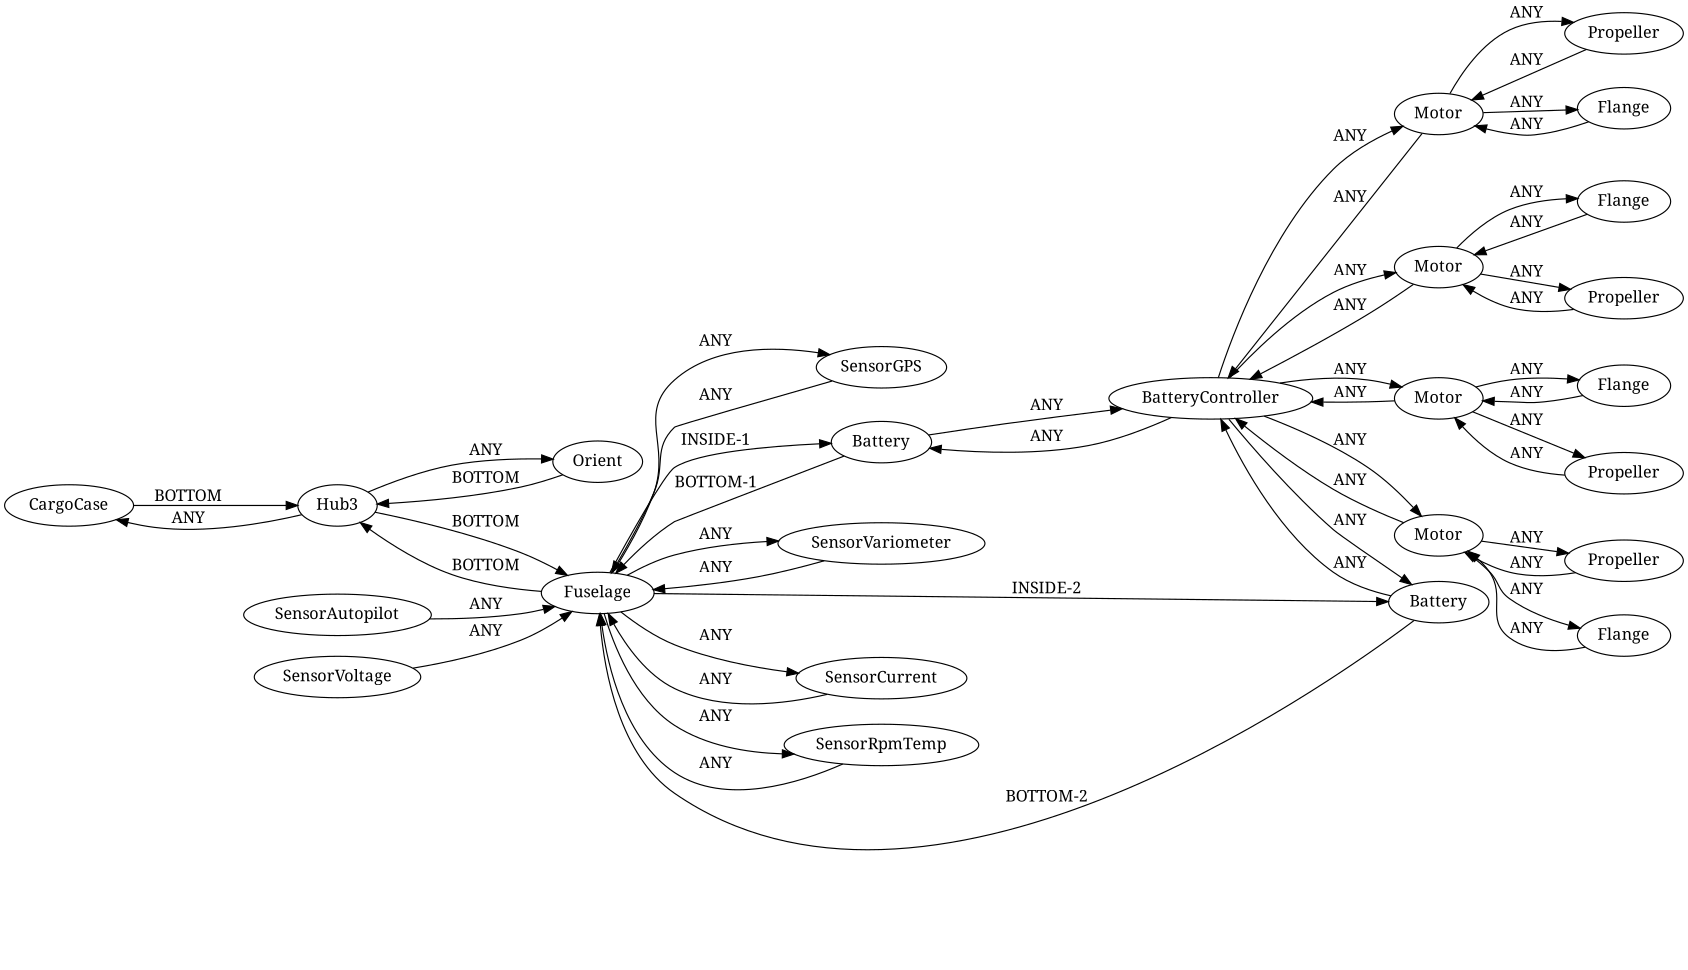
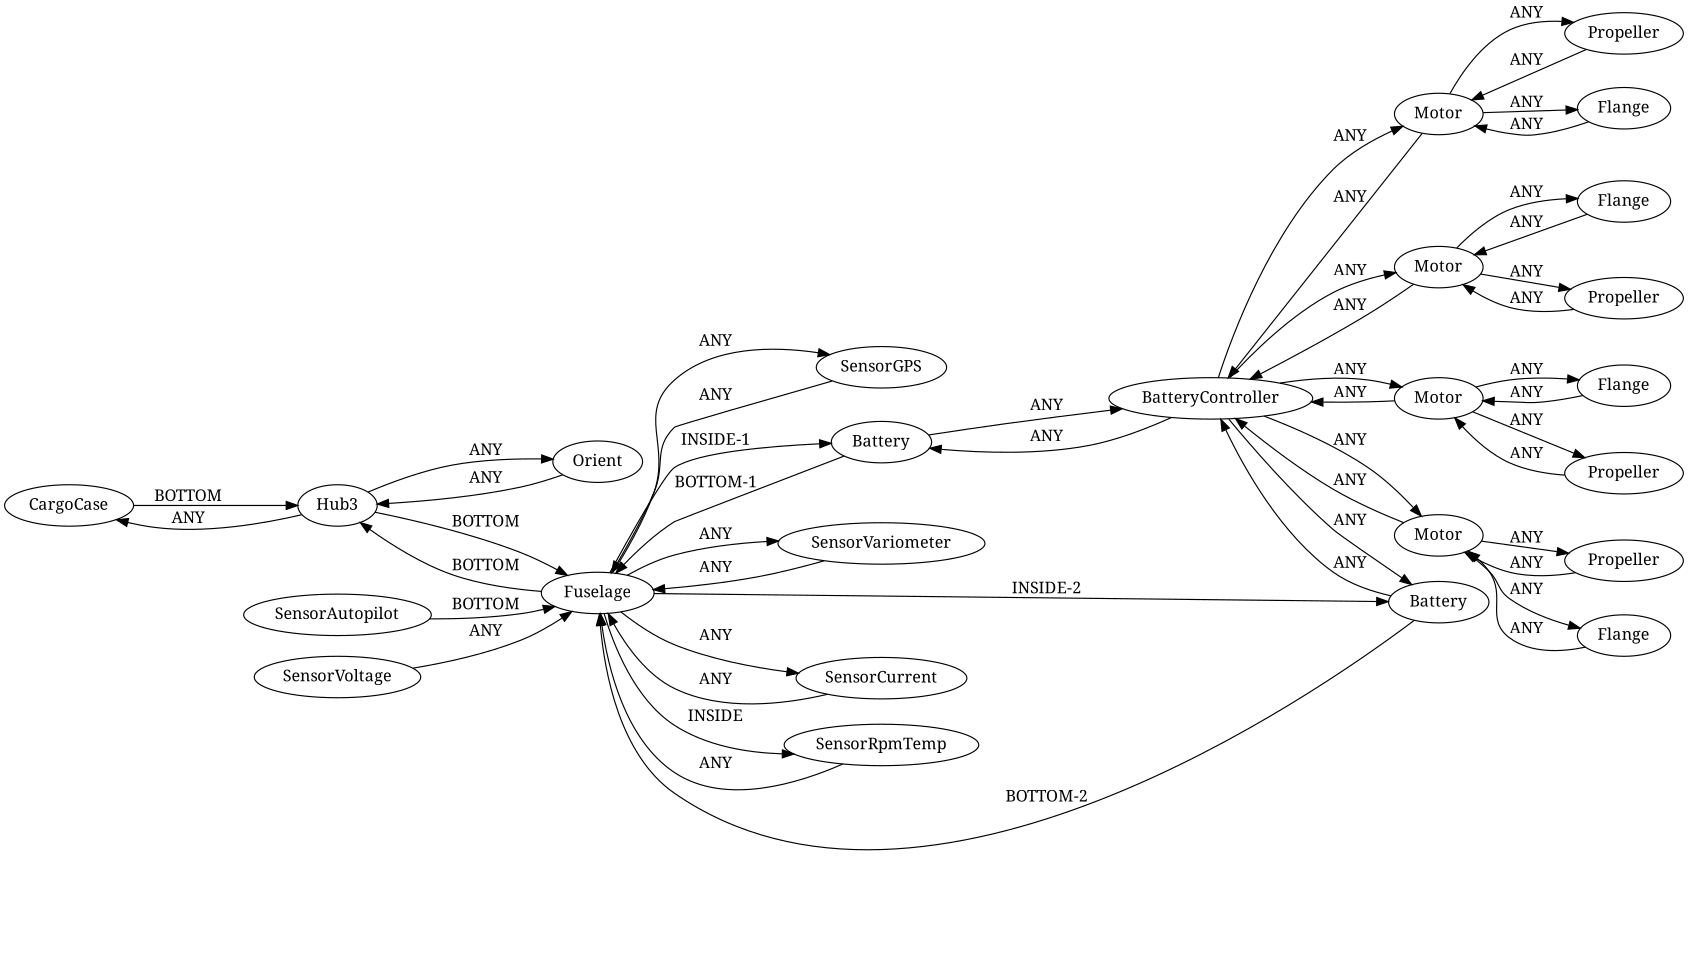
(486, 478) -> (486, 478)
(486, 605) -> (486, 605)
(716, 717) -> (716, 717)
